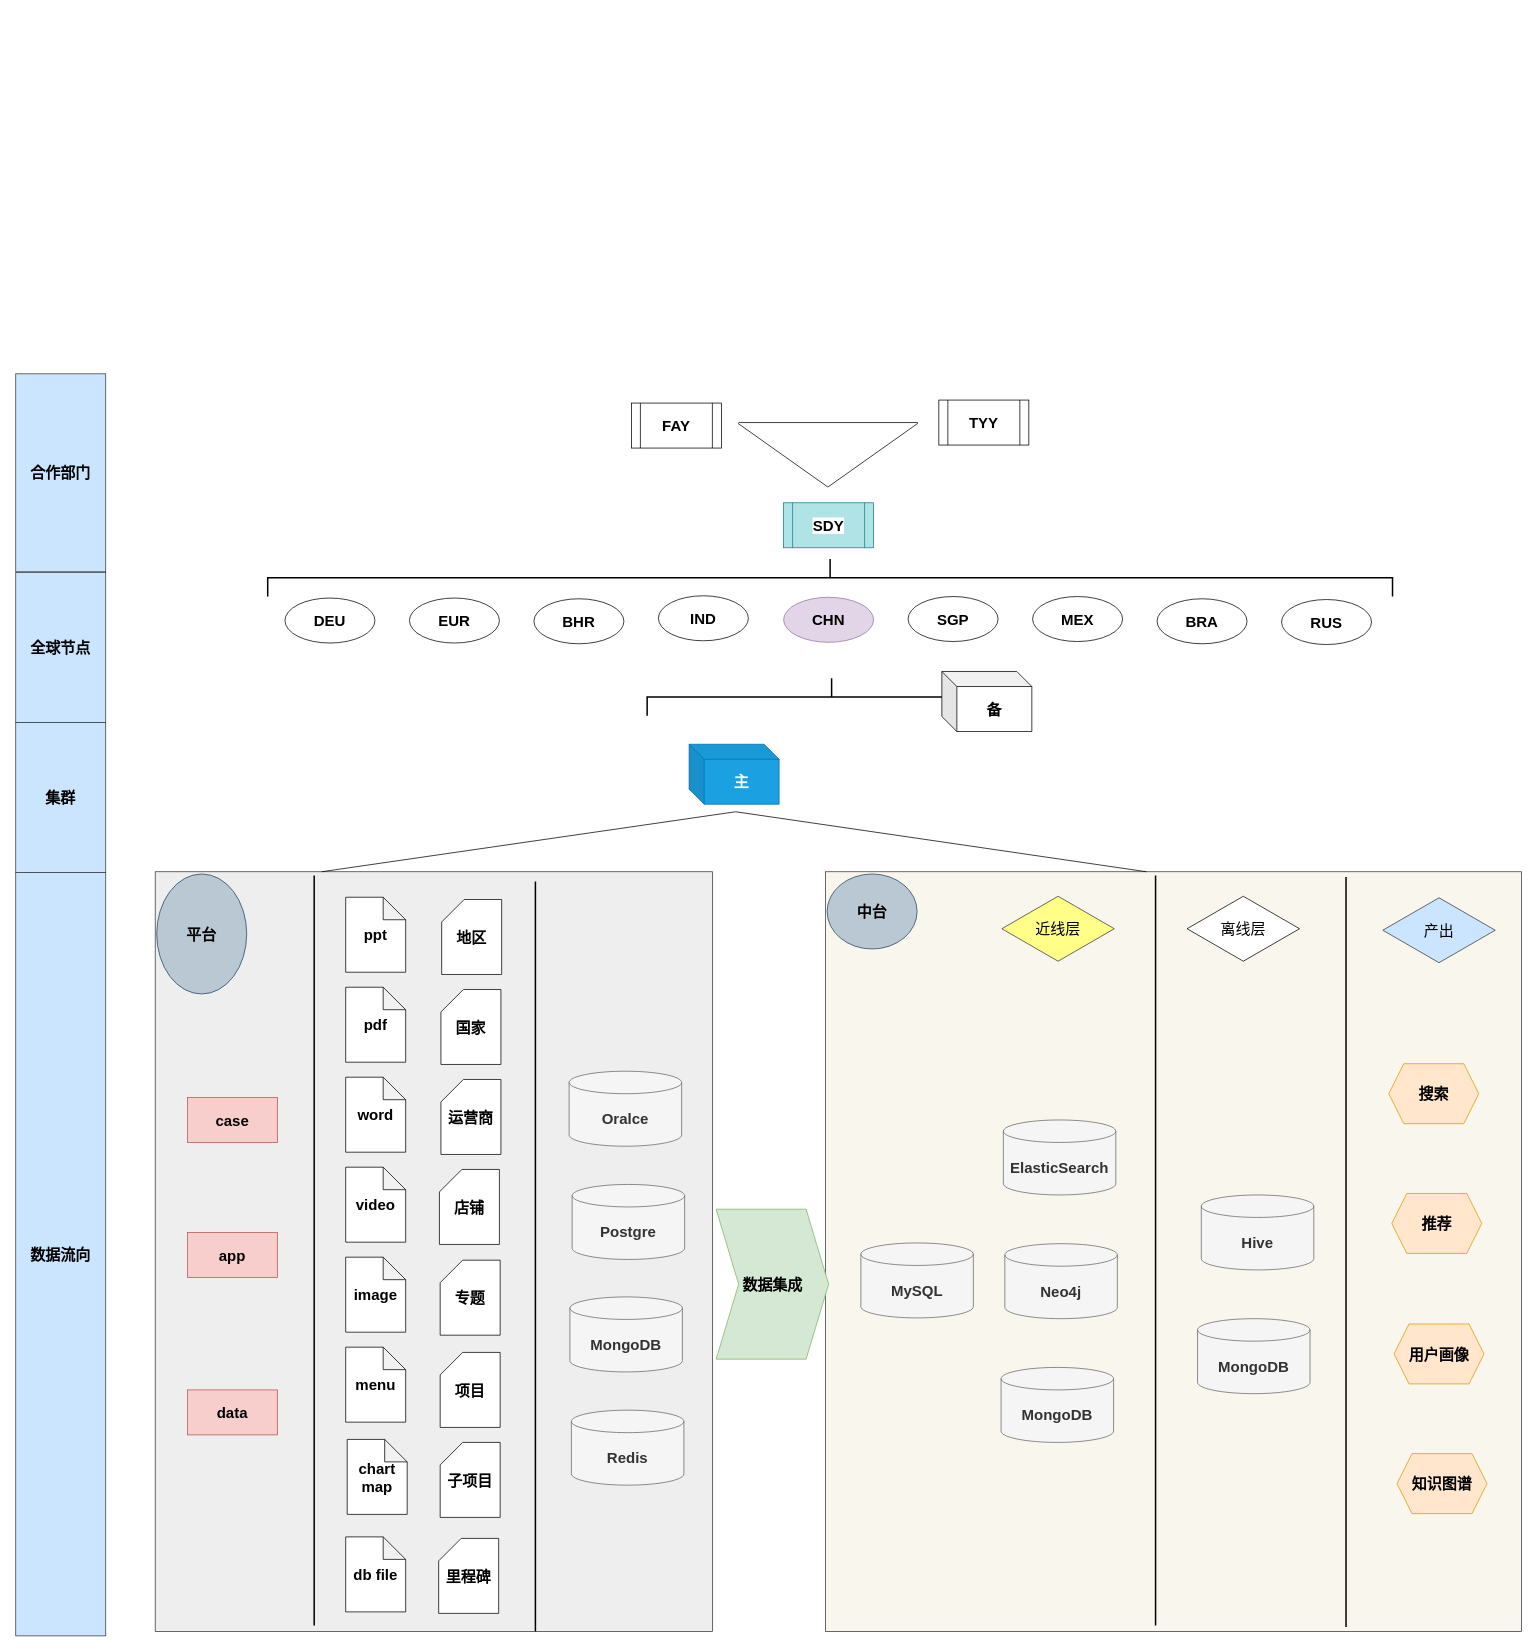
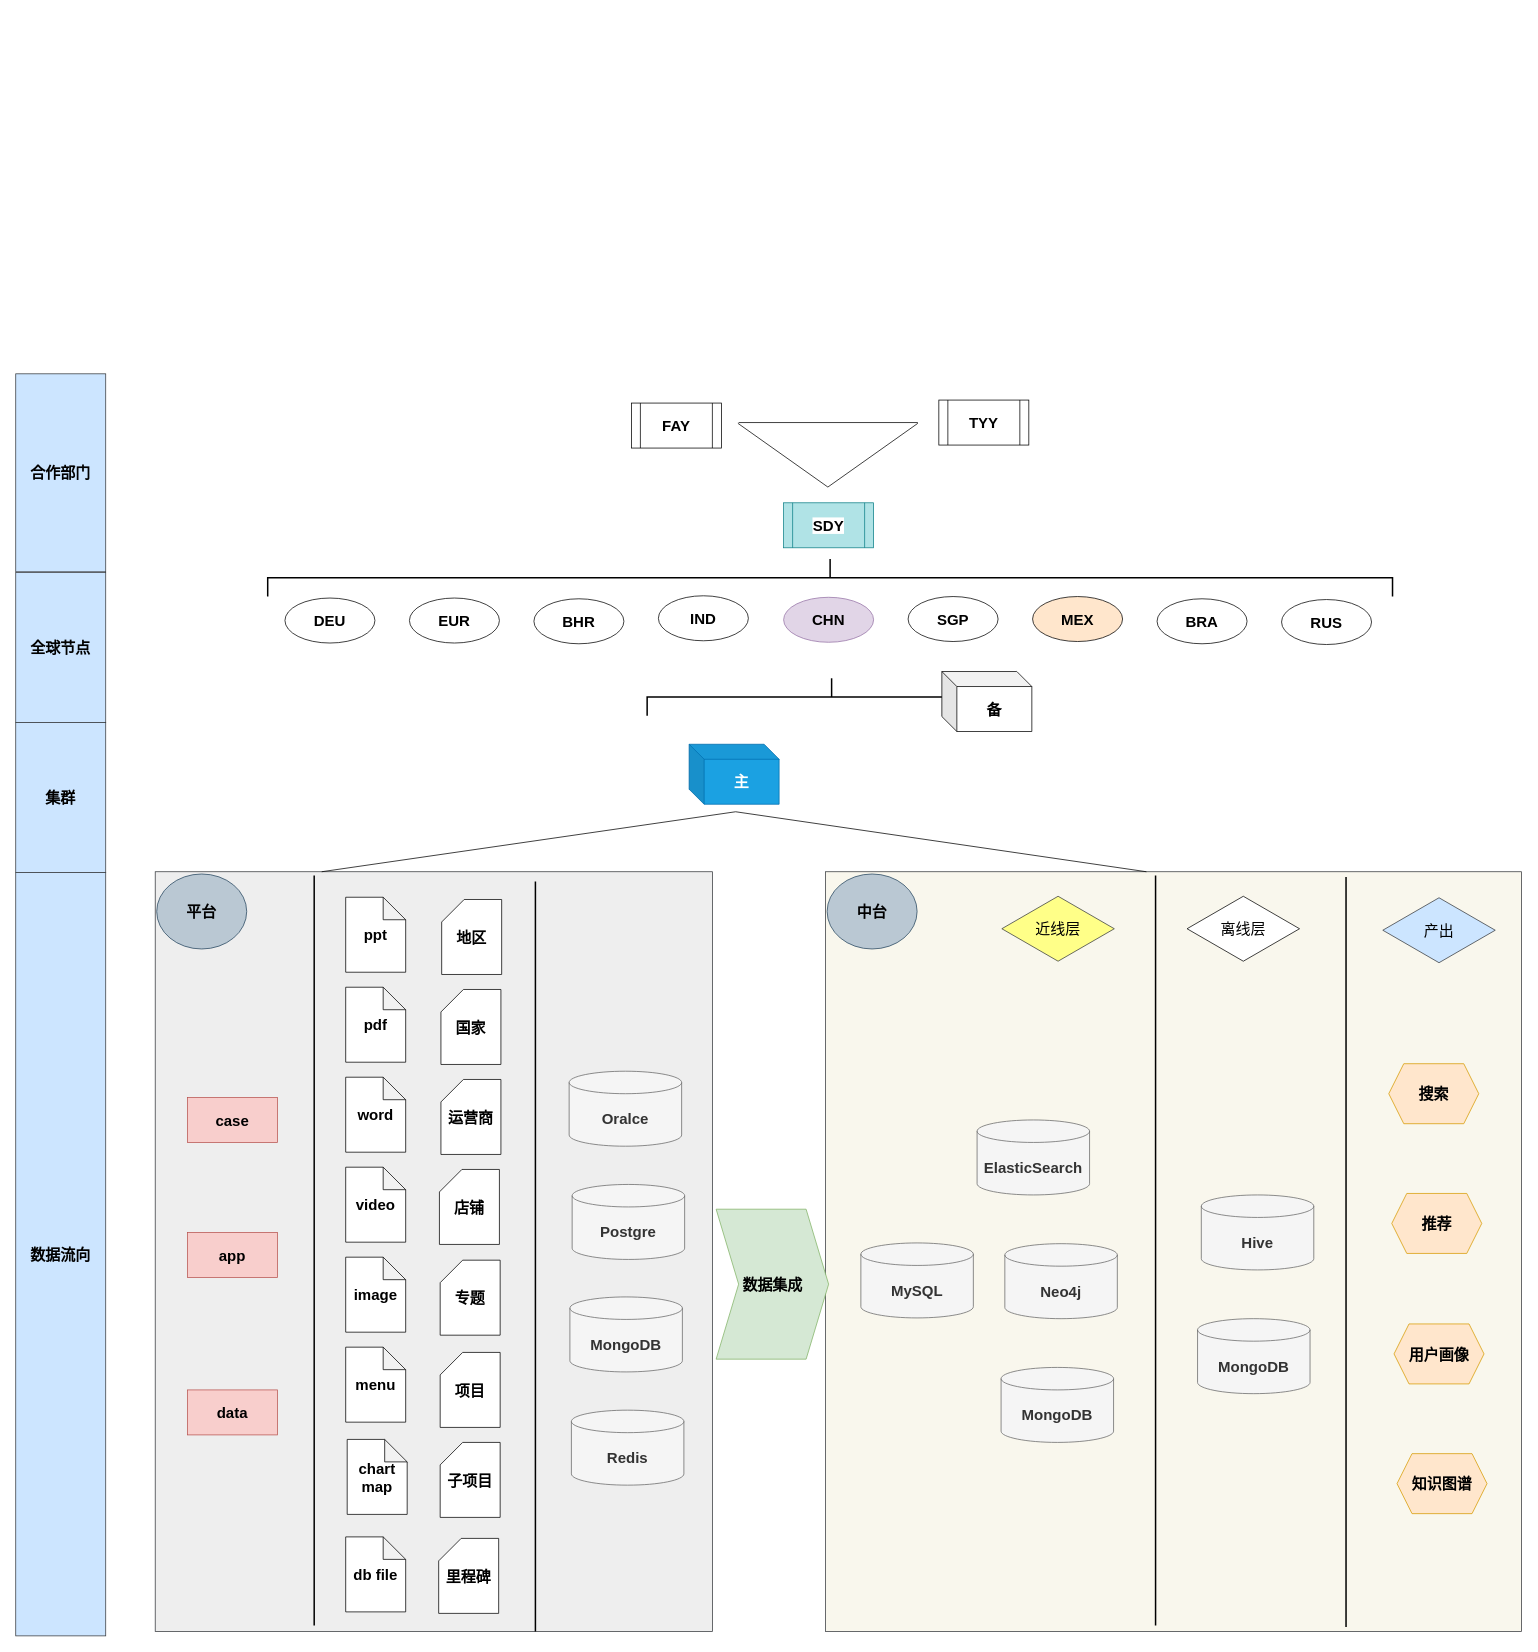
(1077, 619) -> (1077, 619)
(201, 934) -> (201, 912)
(1059, 1158) -> (1033, 1158)
